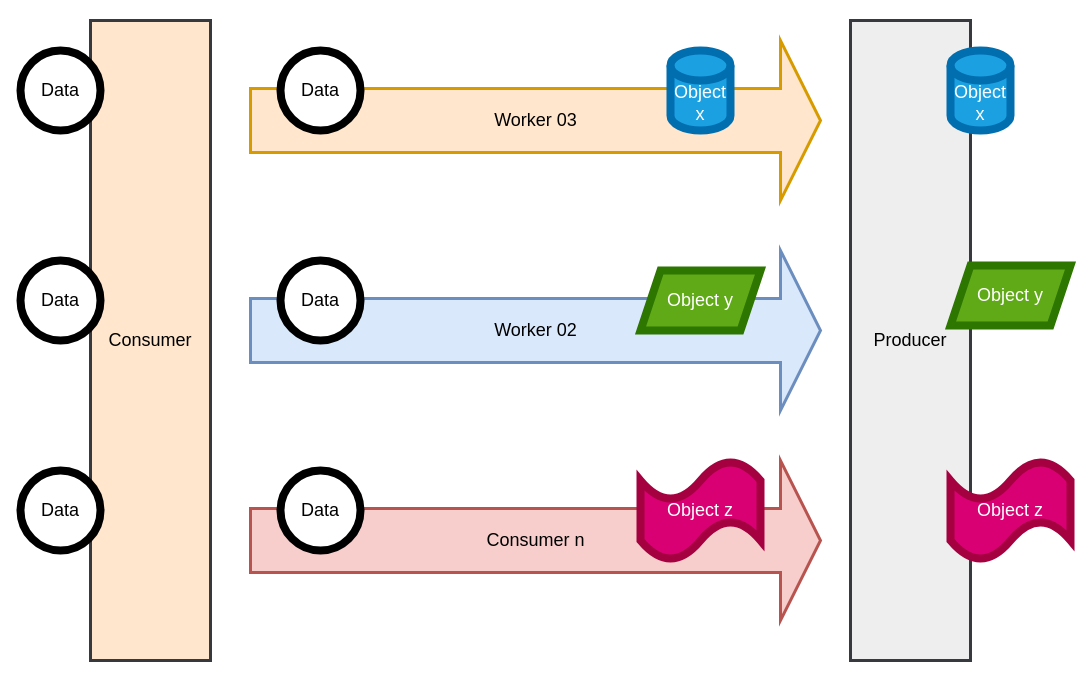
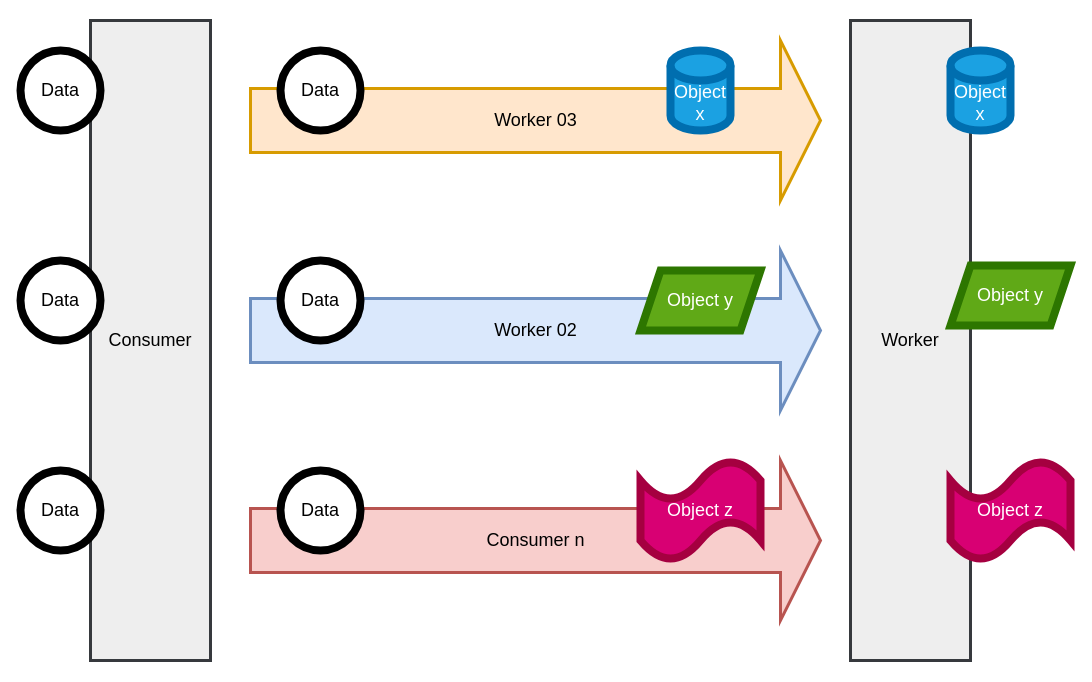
(151, 341) -> (151, 341)
(911, 341) -> (911, 341)
